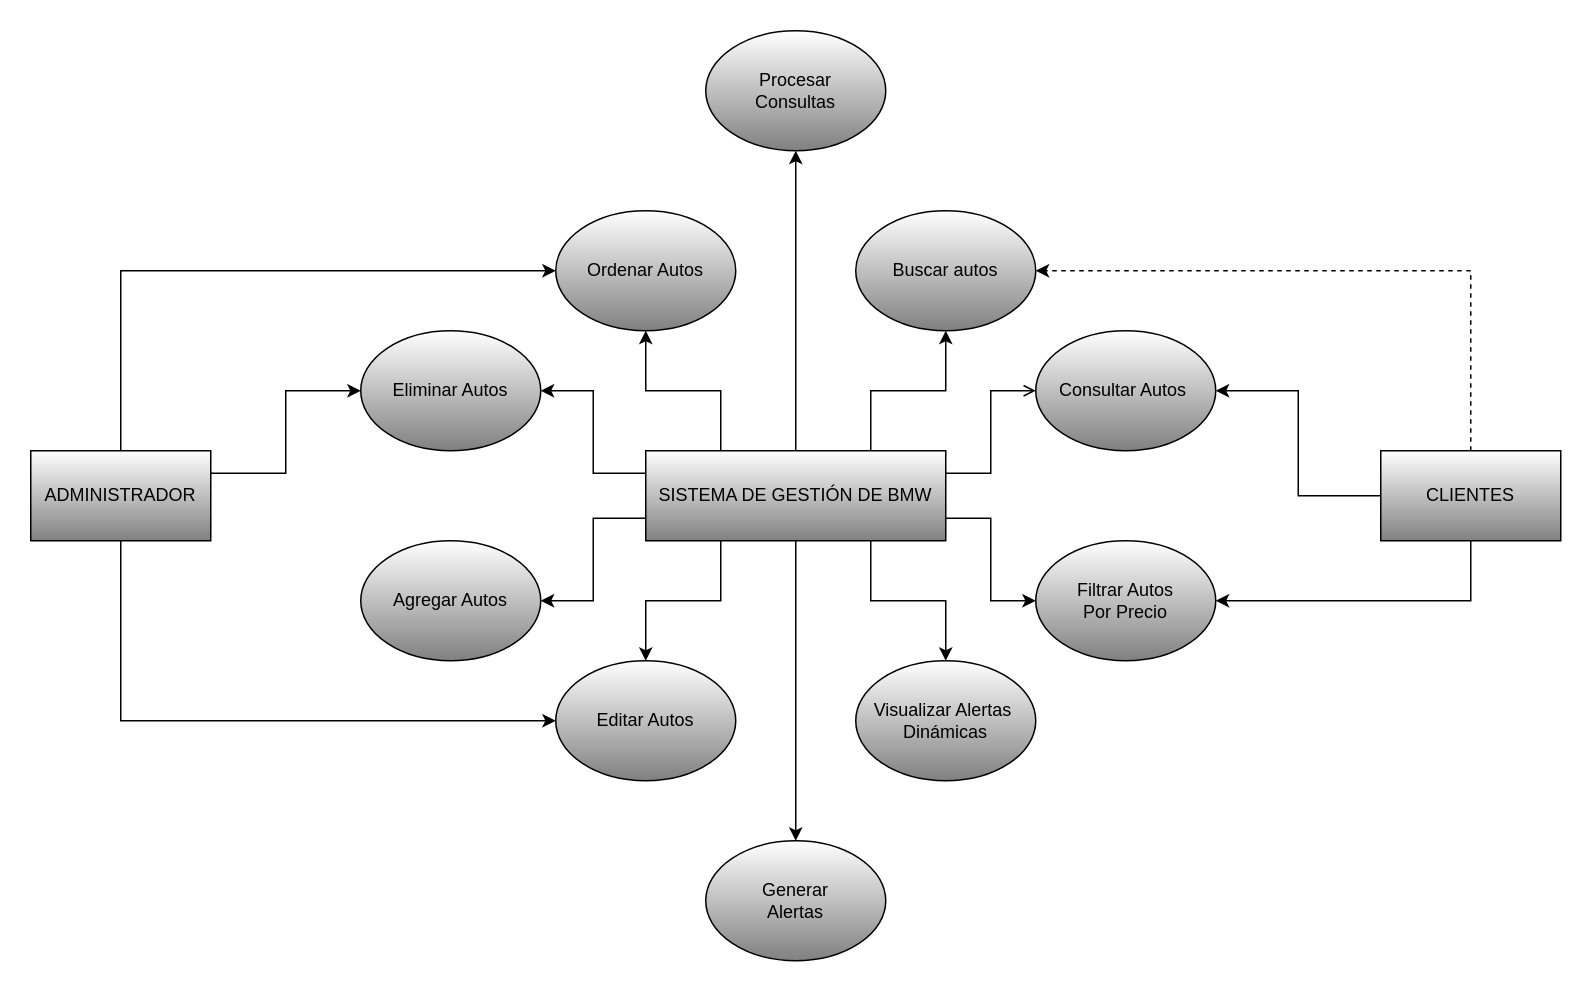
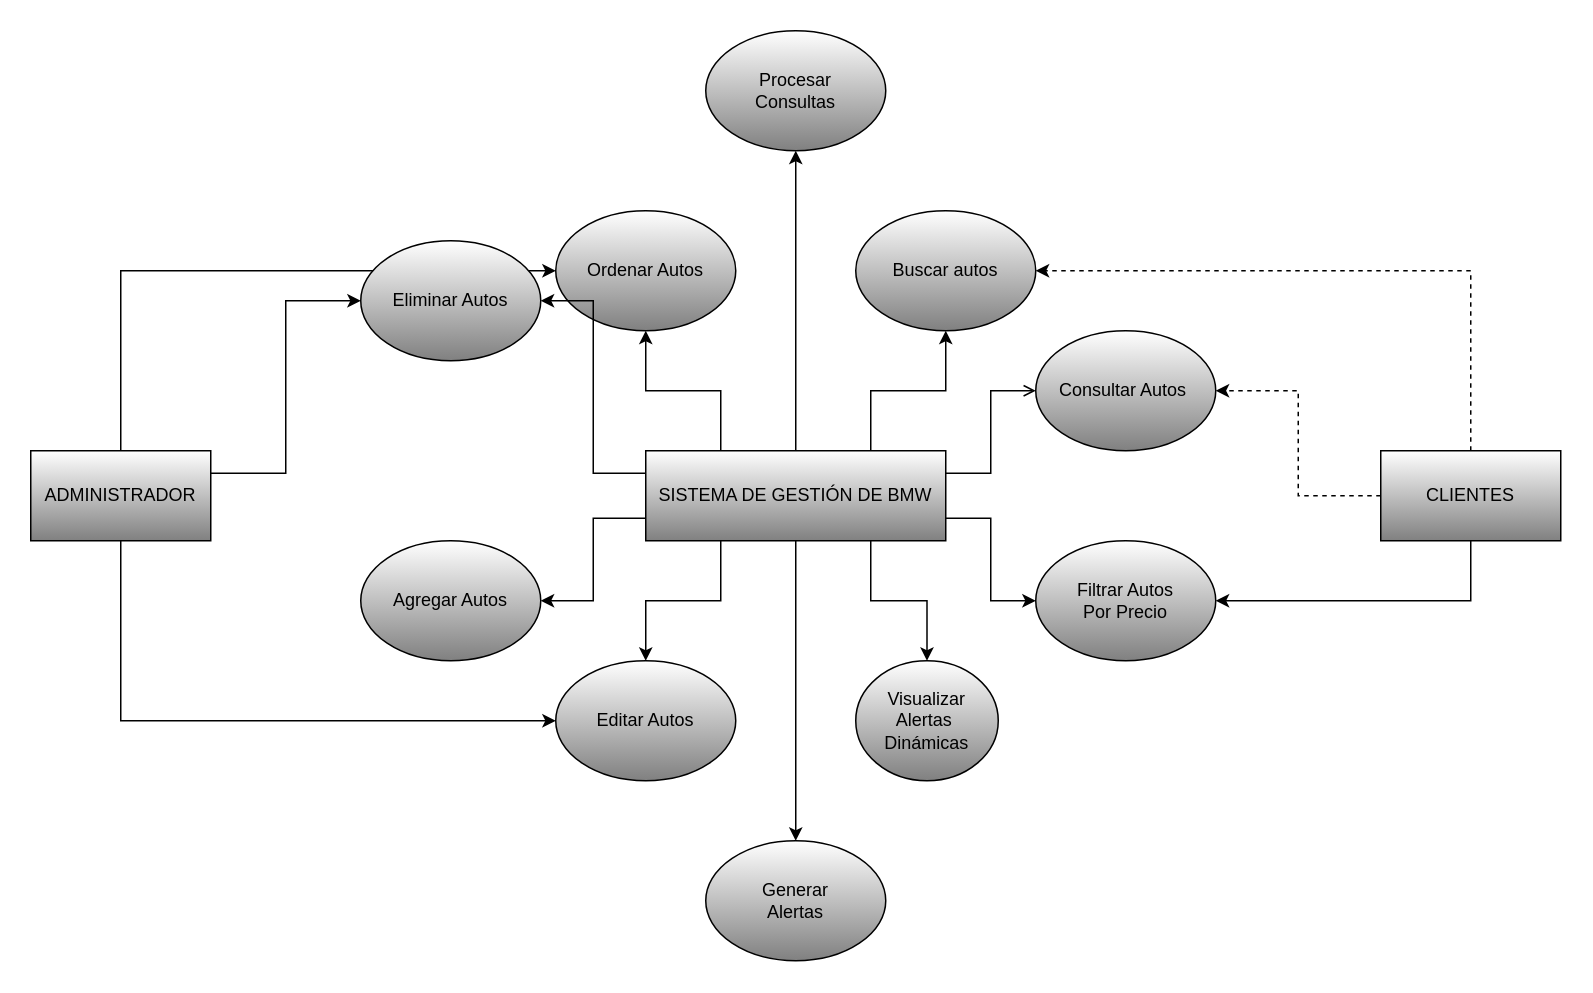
(451, 391) -> (451, 301)
(1298, 447) -> (1298, 447)
(946, 721) -> (927, 721)
